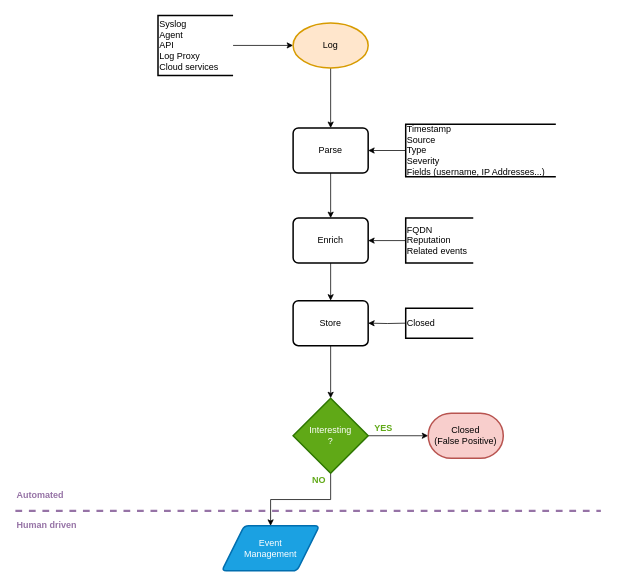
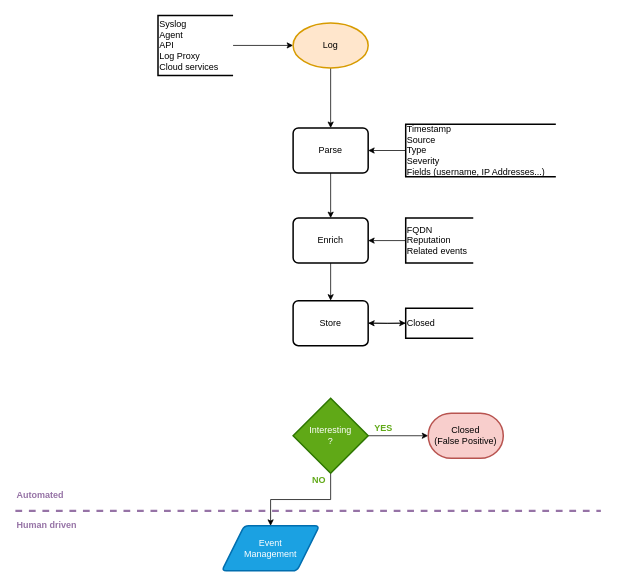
(330, 369) -> (369, 323)
